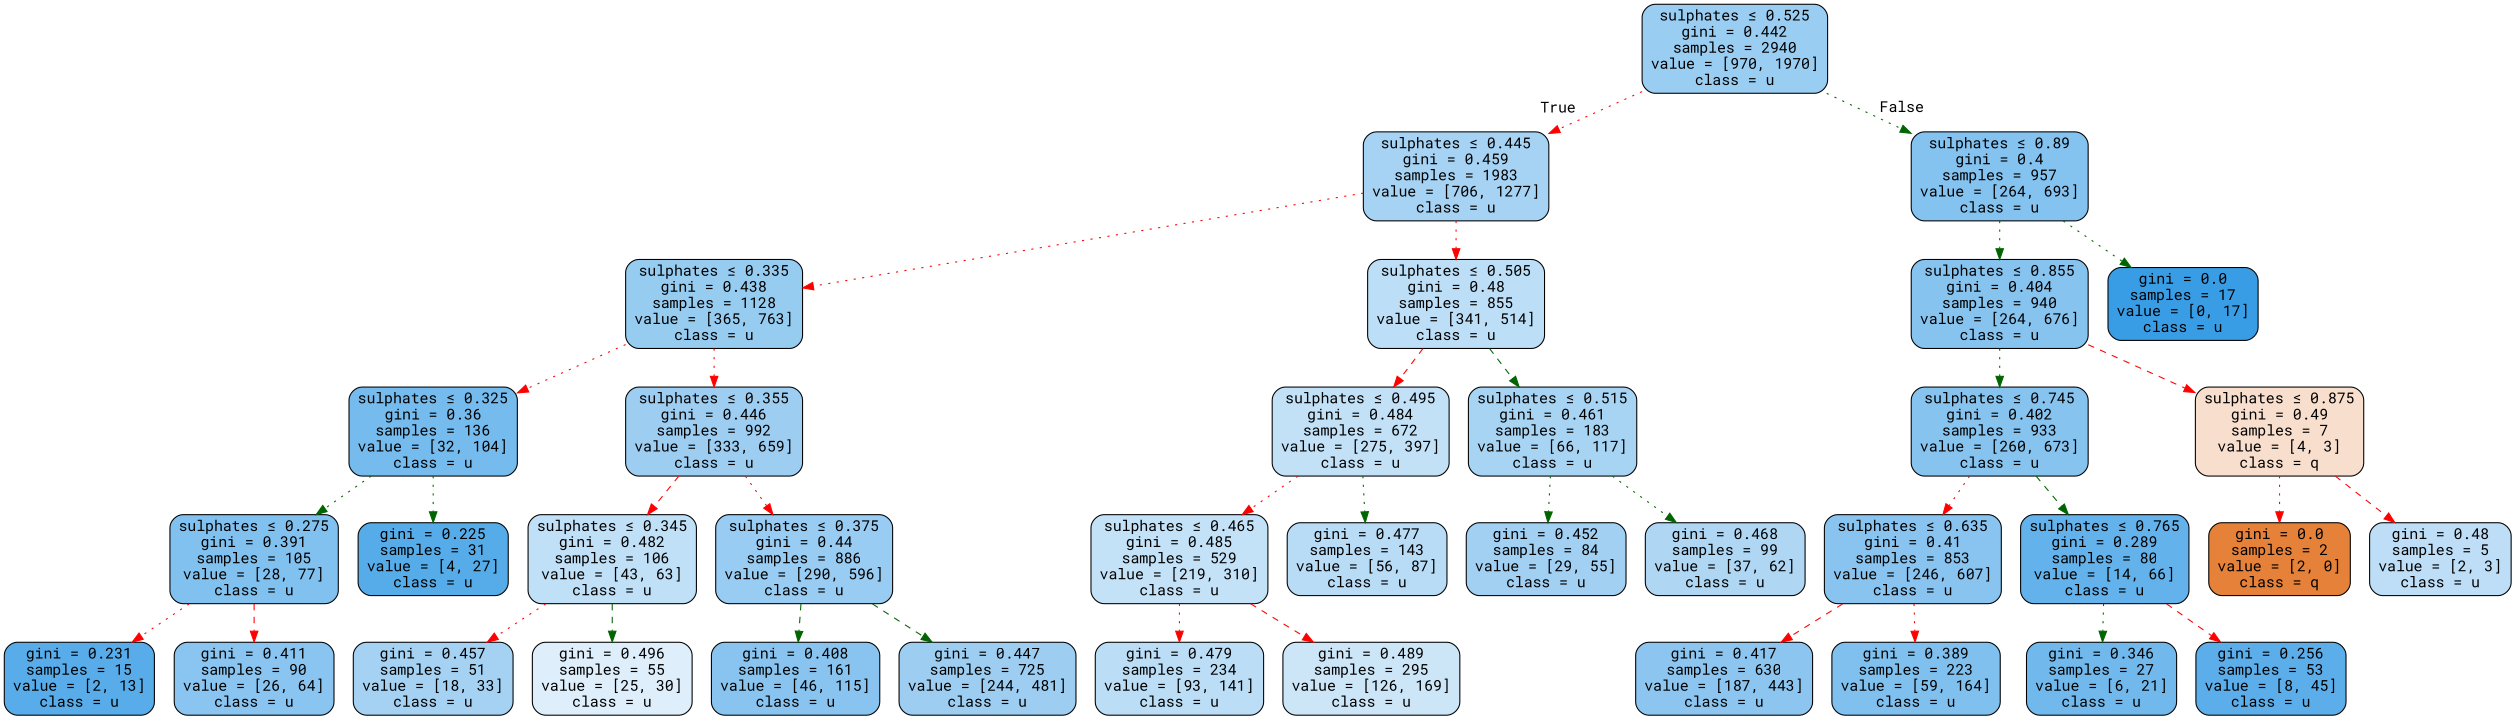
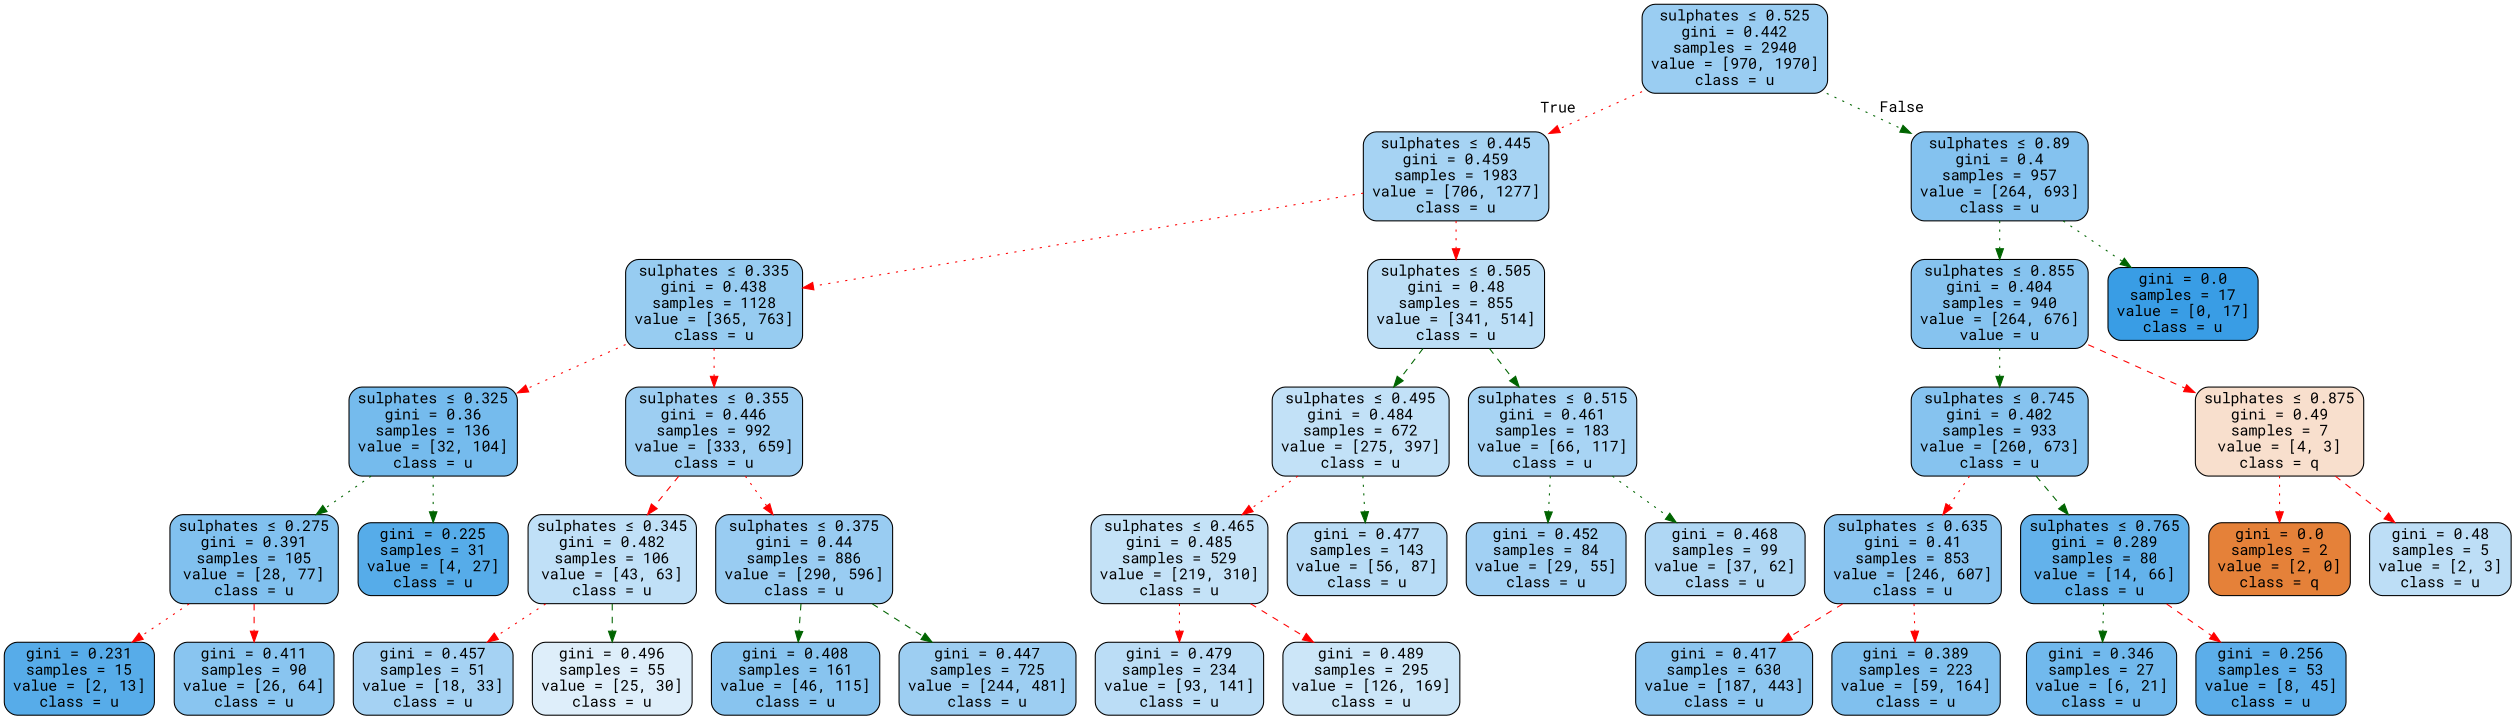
(2000, 336) -> (2000, 336)
(1412, 364) -> (1412, 364)
